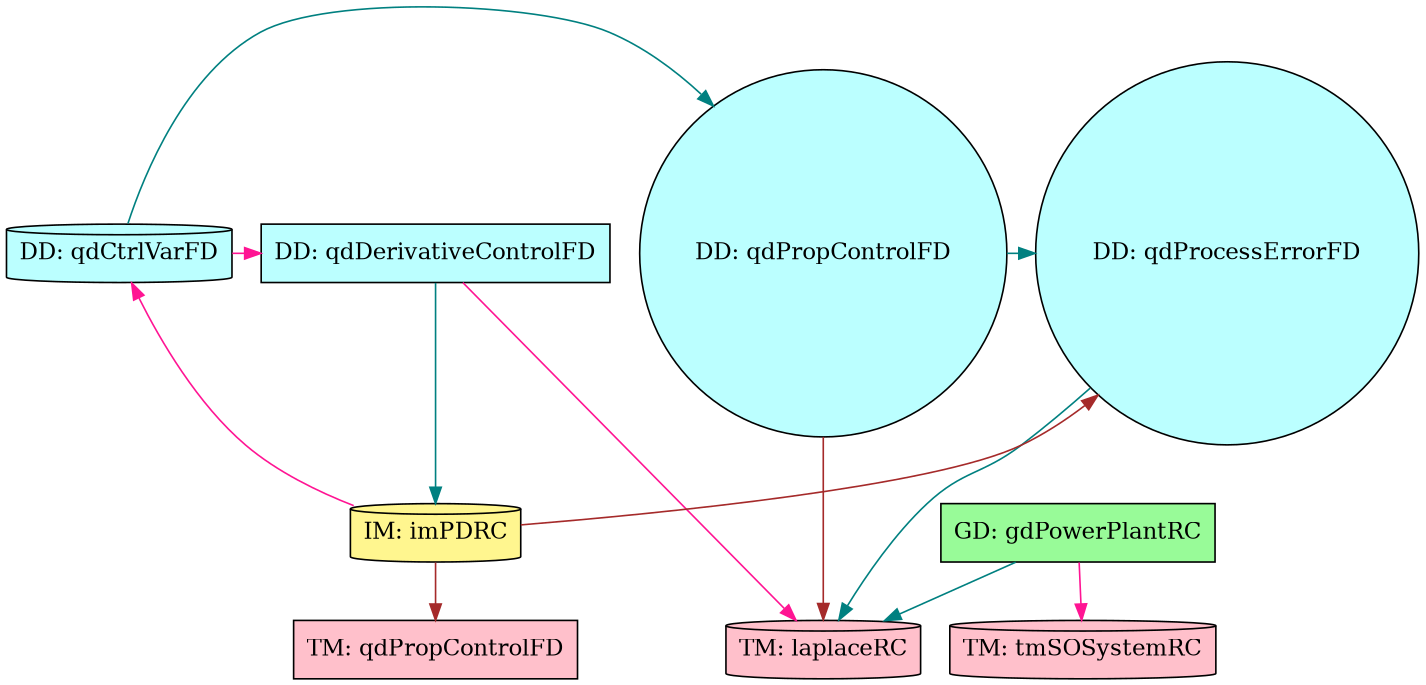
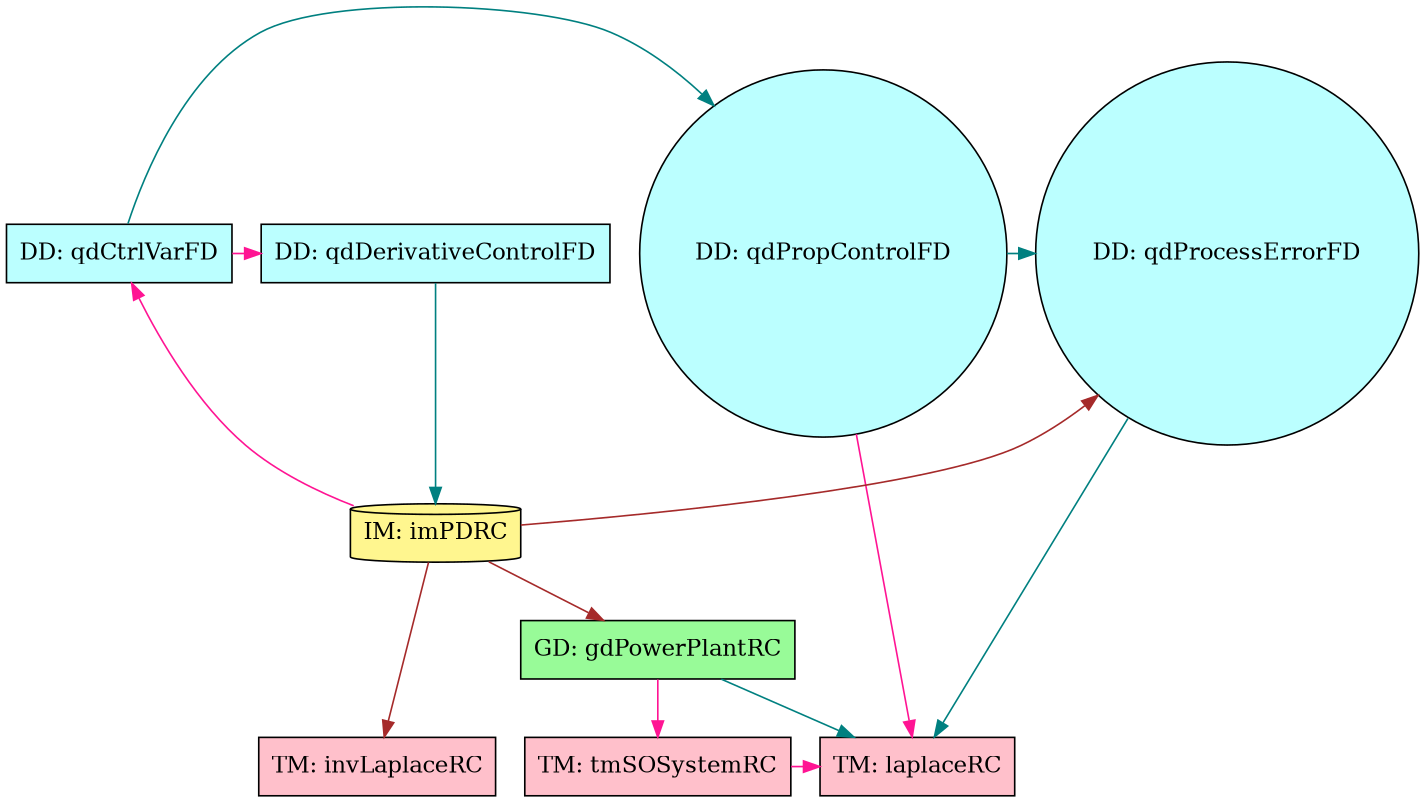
(119, 253) -> (119, 253)
(624, 446) -> (797, 767)
(823, 520) -> (883, 577)
none -> (539, 587)
(436, 650) -> (377, 767)
(823, 650) -> (917, 767)
(1083, 650) -> (658, 767)
